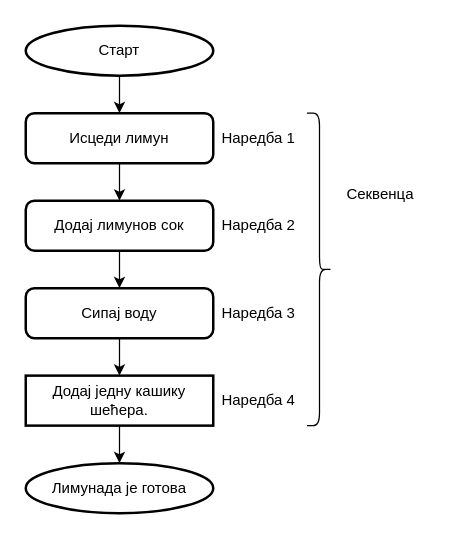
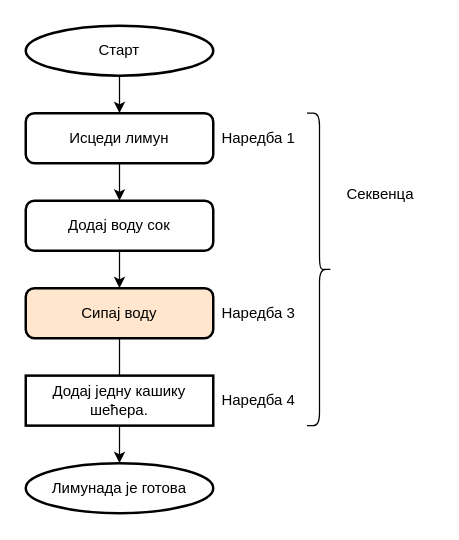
(119, 226) -> (119, 226)
(263, 226) -> none
(119, 313) -> (119, 313)
(119, 366) -> (119, 369)
